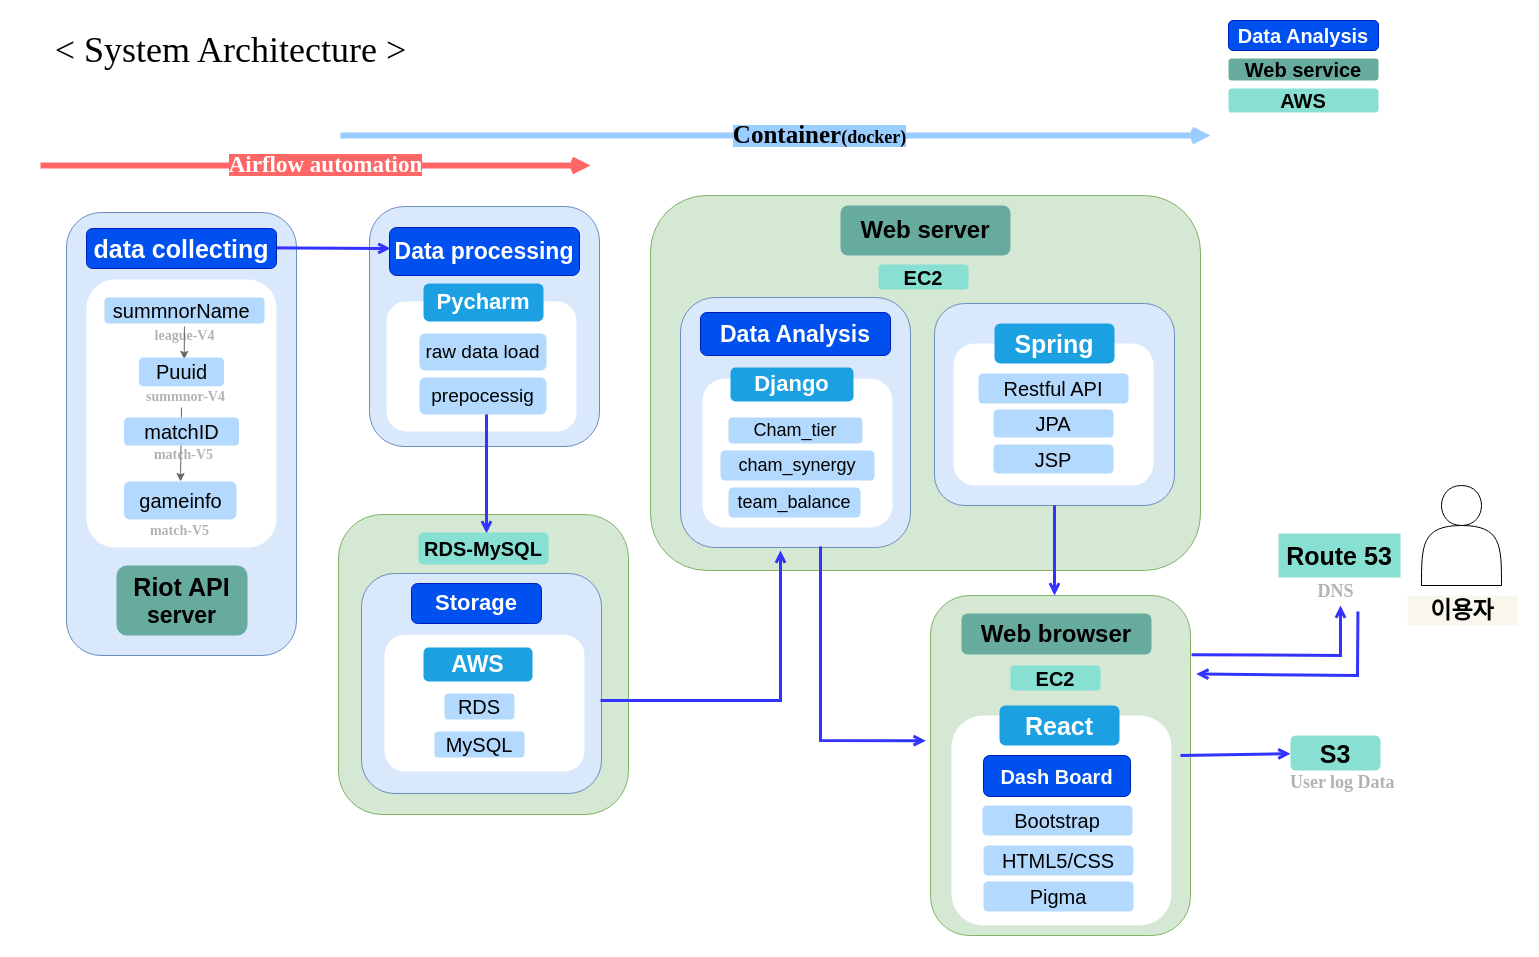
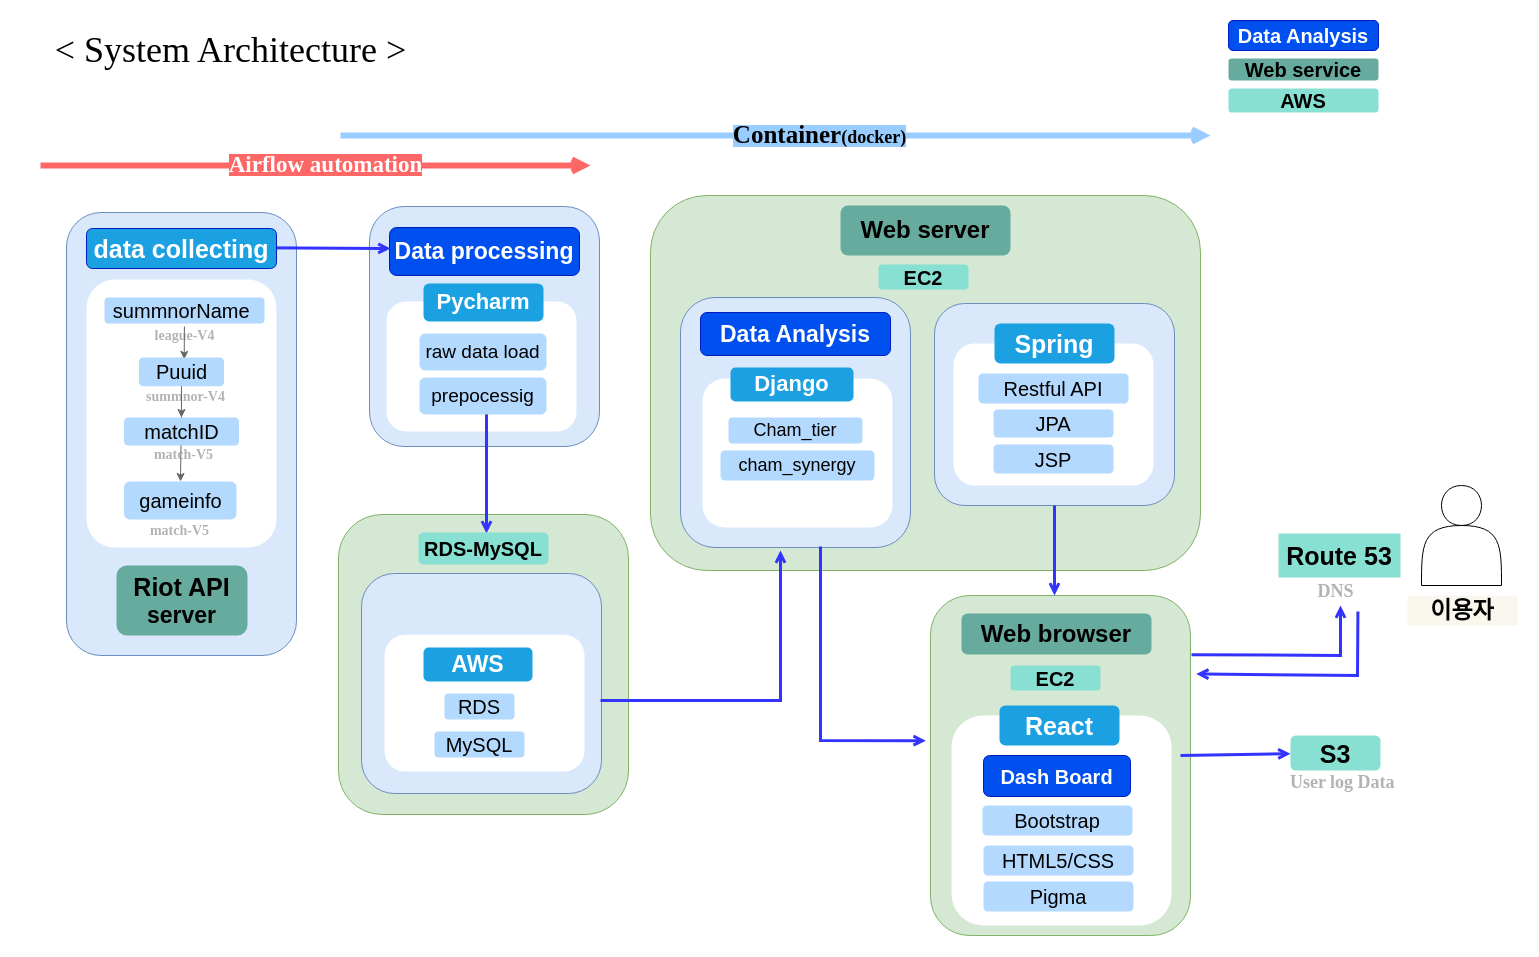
(182, 249) -> (182, 249)
none -> (182, 395)
(795, 503) -> none
(477, 604) -> none
